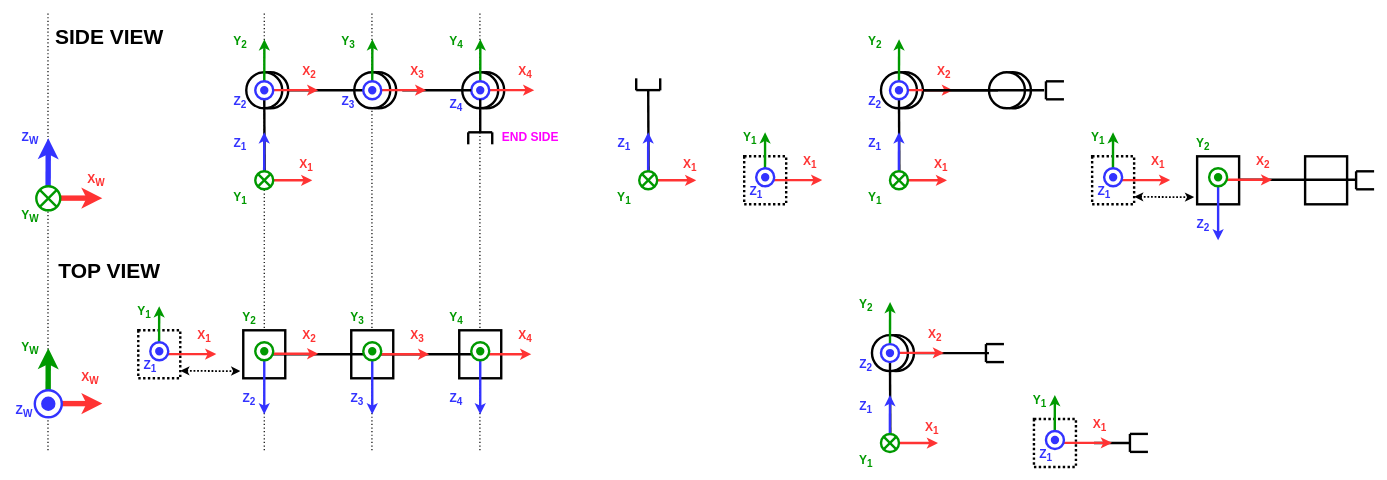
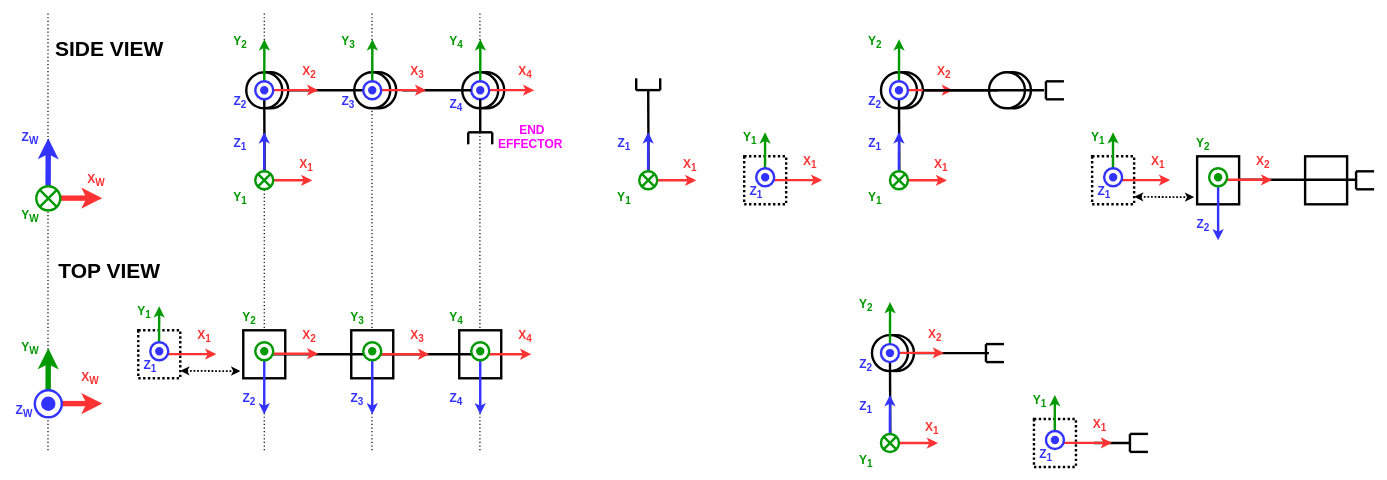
(110, 36) -> (110, 48)
(532, 137) -> (532, 137)
